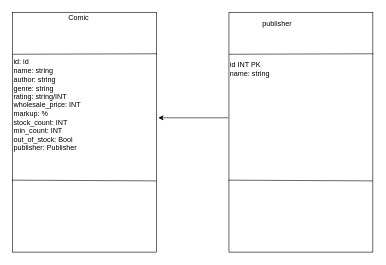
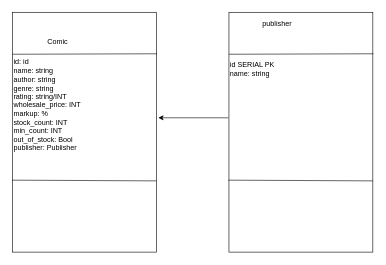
(78, 18) -> (57, 42)
(251, 69) -> (251, 69)
